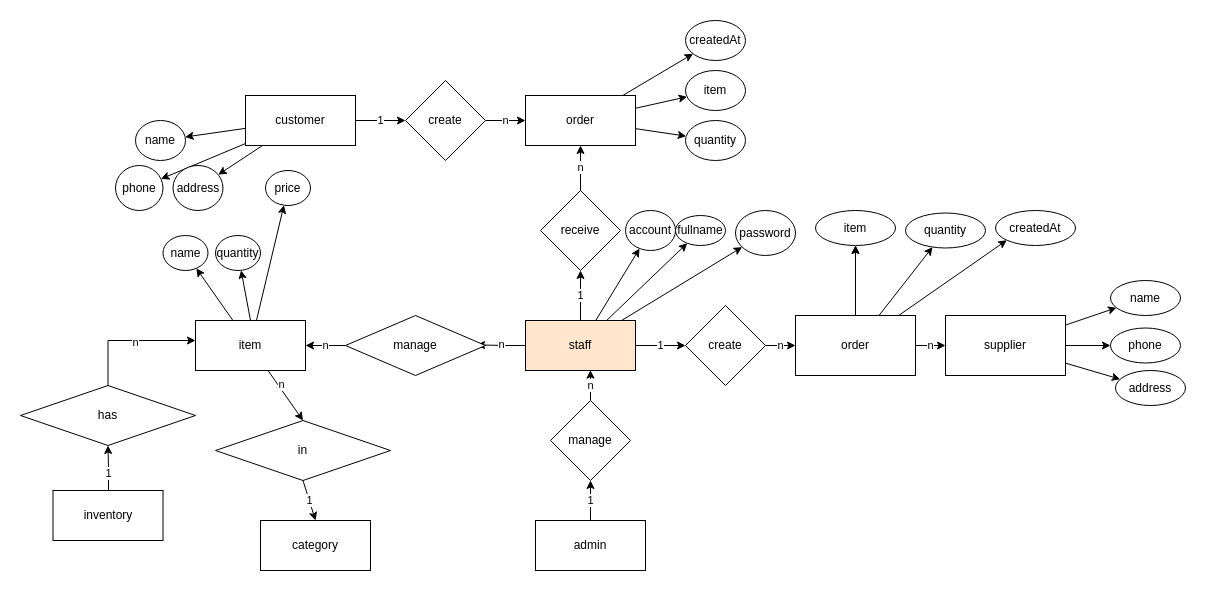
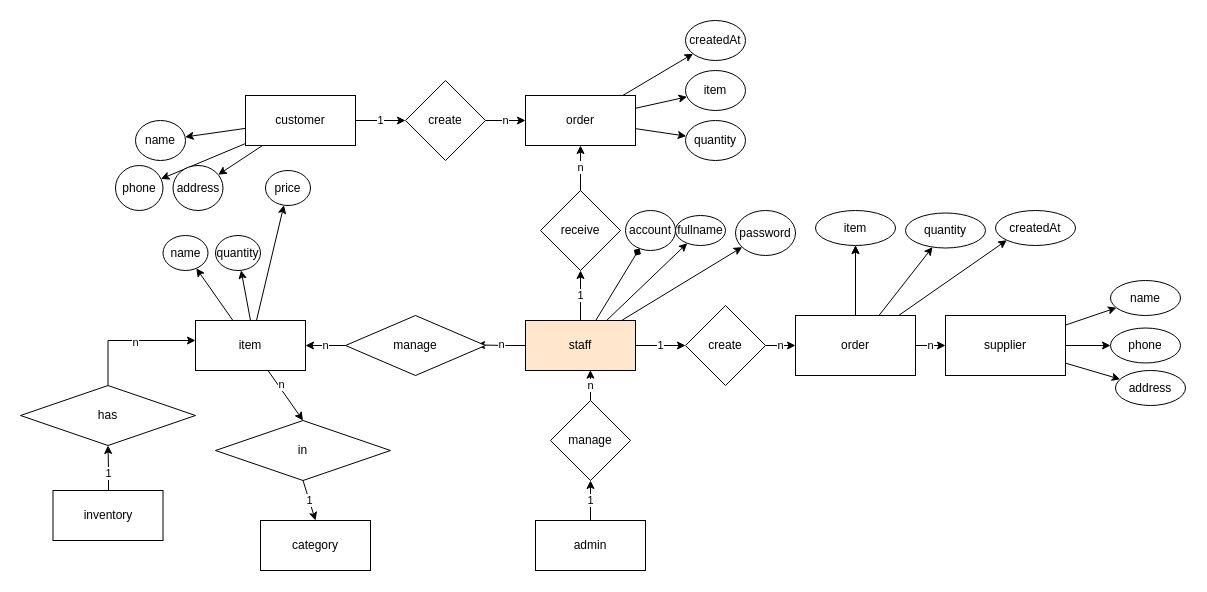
(635, 256) -> (635, 256)
